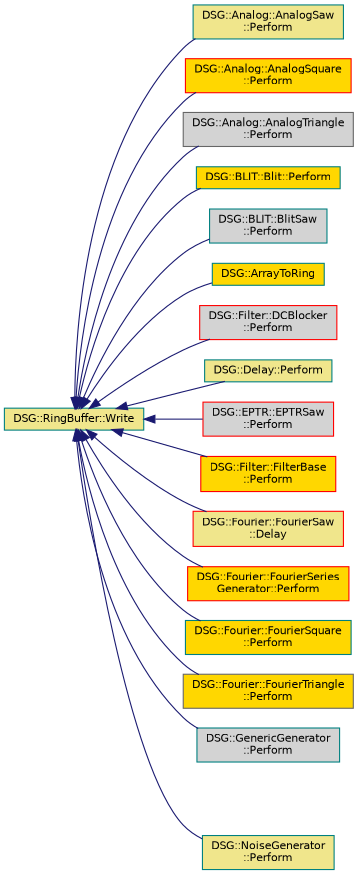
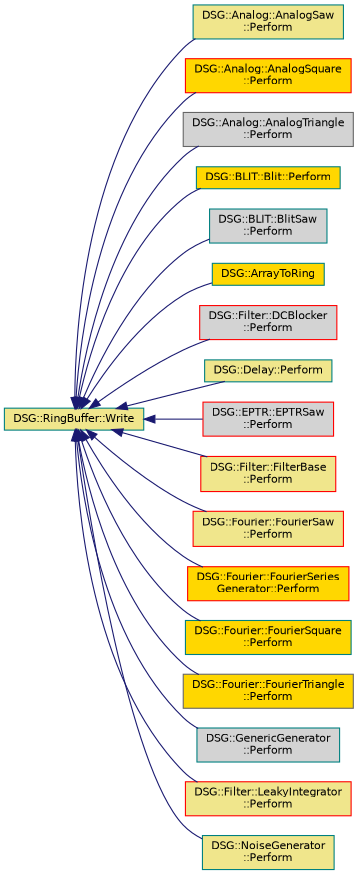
(268, 474) -> (268, 474)
(268, 529) -> (268, 529)
none -> (268, 799)
